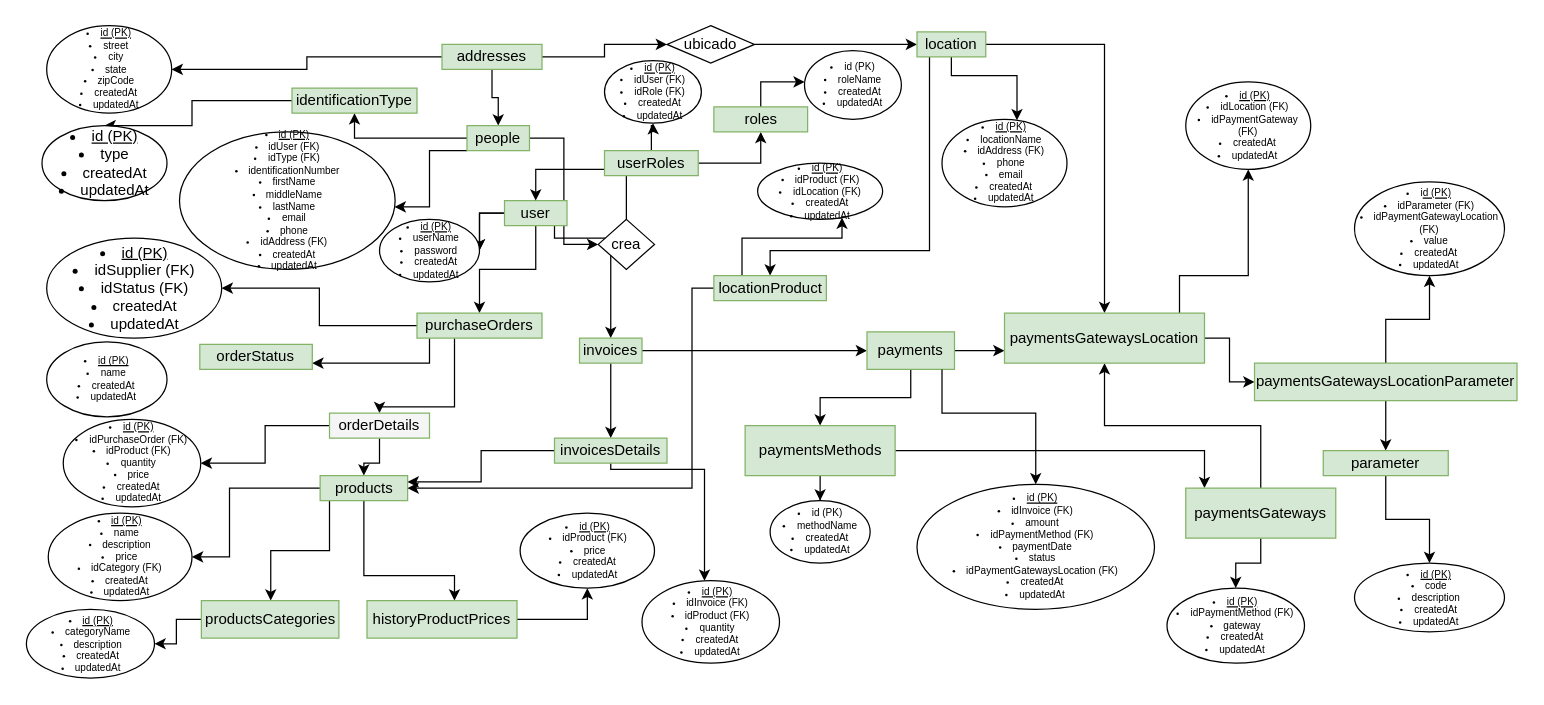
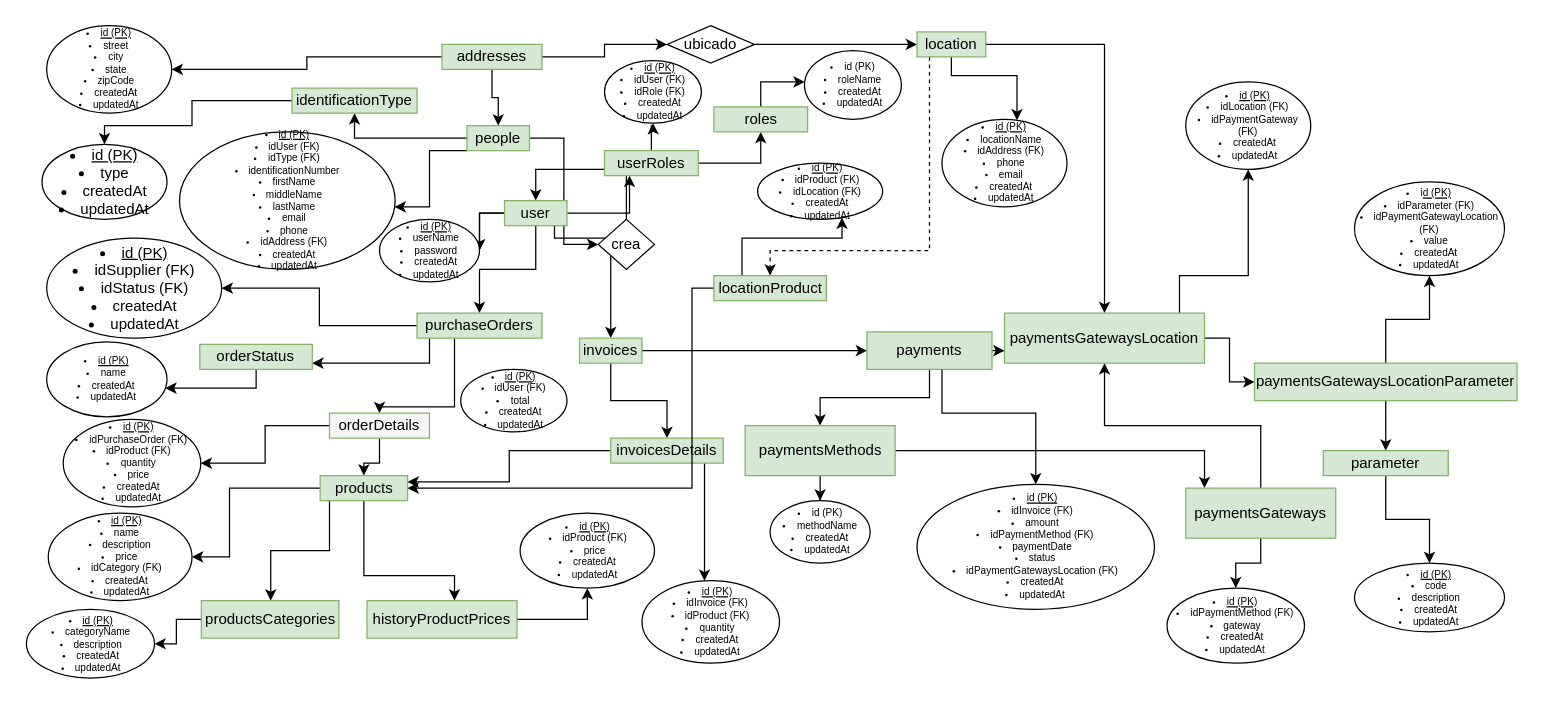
(104, 163) -> (104, 182)
none -> (612, 213)
(929, 242) -> (929, 242)
(911, 351) -> (929, 351)
none -> (224, 388)
none -> (514, 401)
(611, 451) -> (667, 451)
